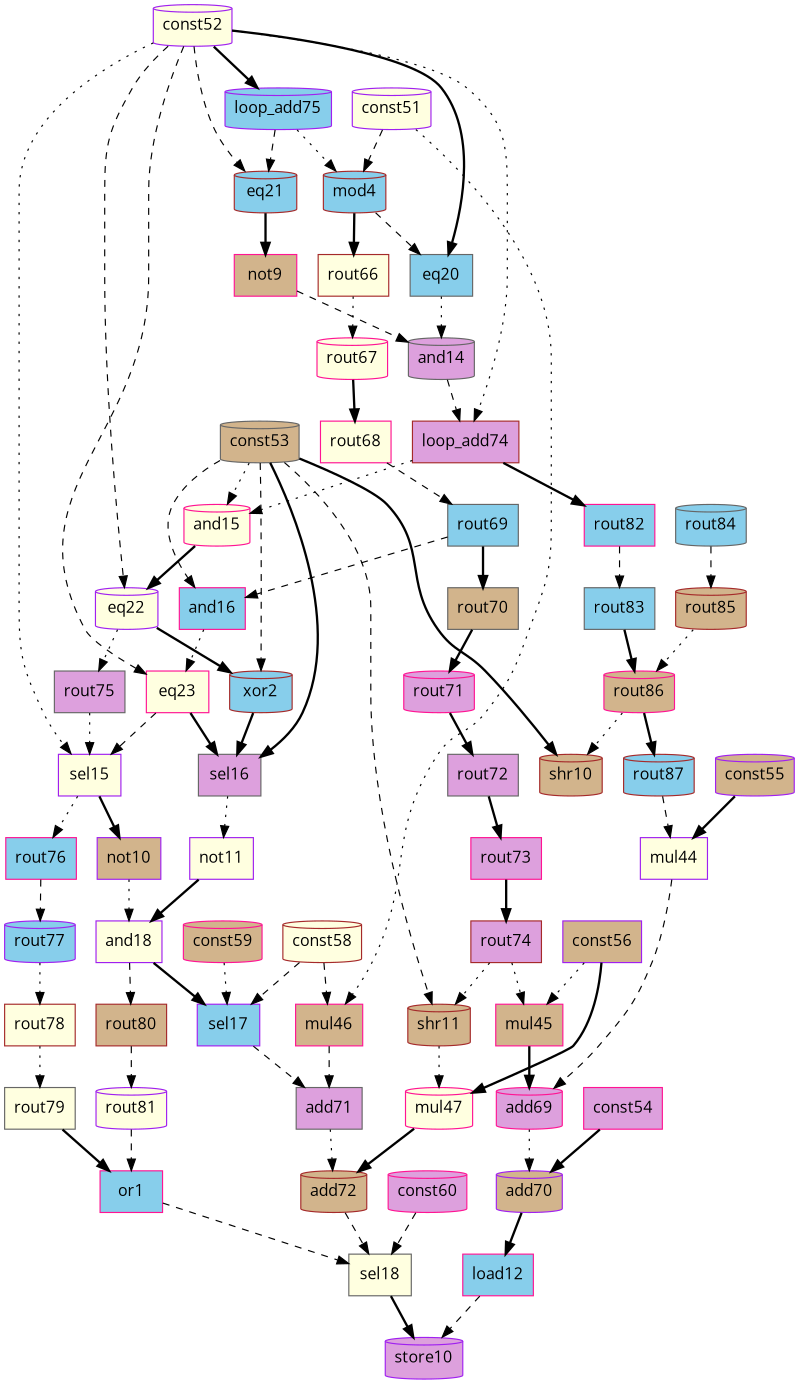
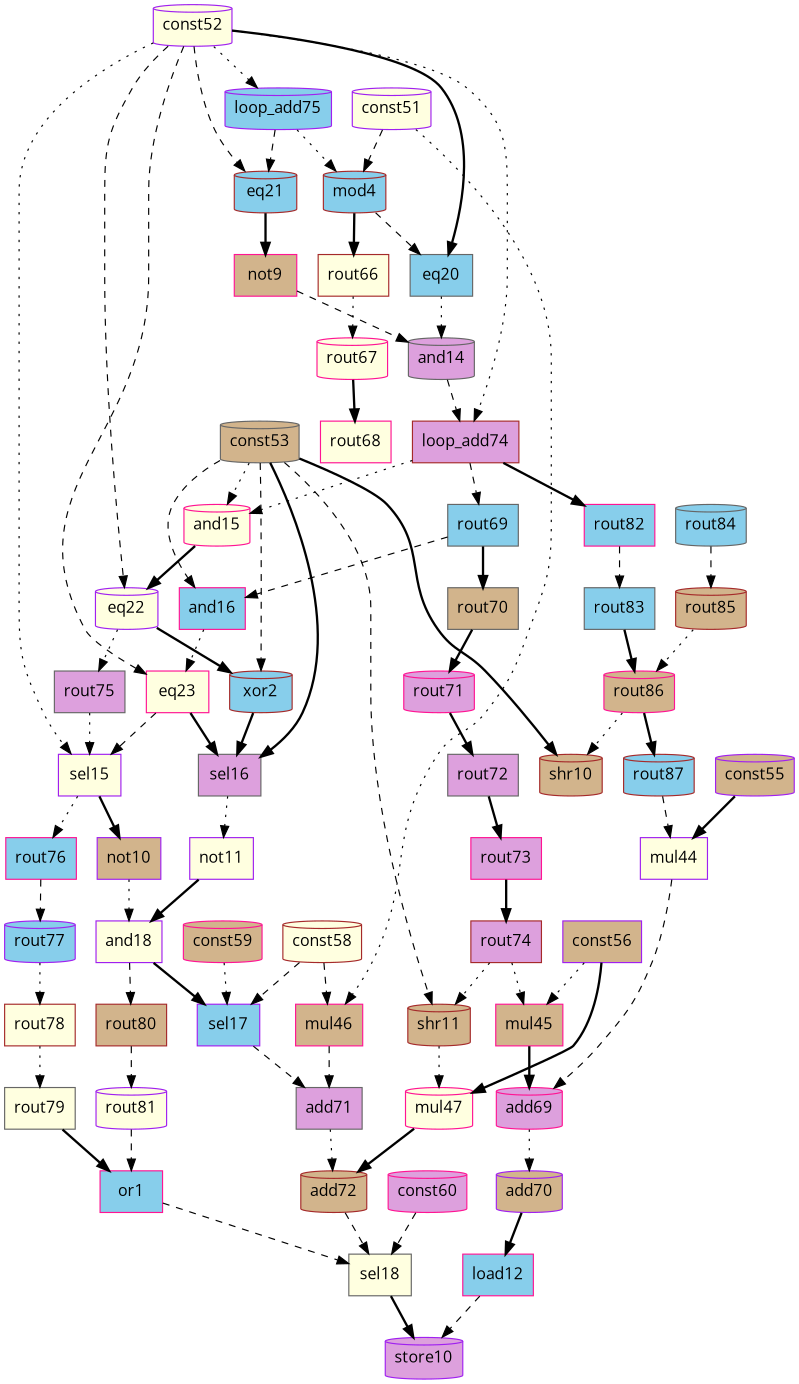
(231, 63) -> (231, 63)
(414, 480) -> (473, 478)
(623, 1108) -> none
